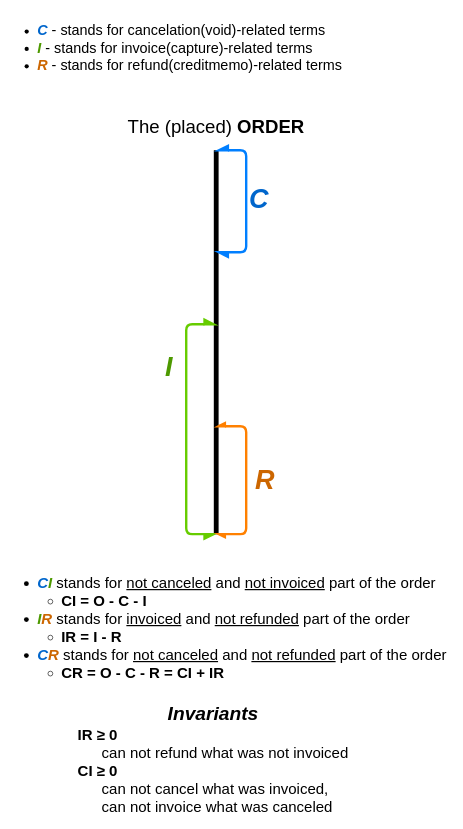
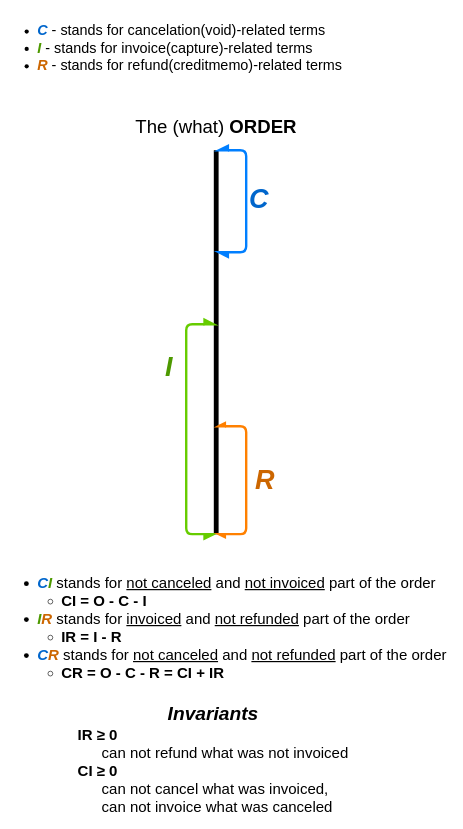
(216, 126) -> (216, 126)
